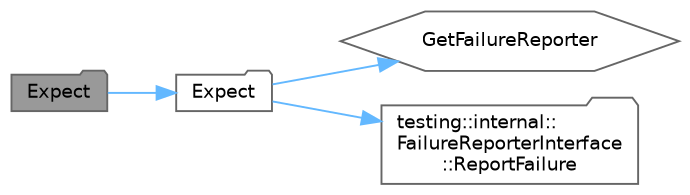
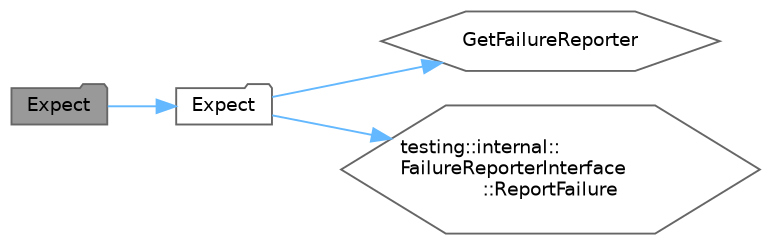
(510, 145) -> (550, 170)
